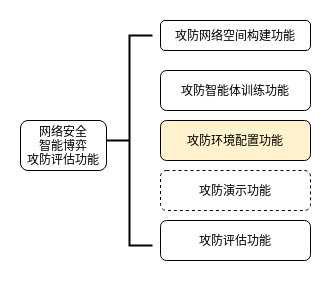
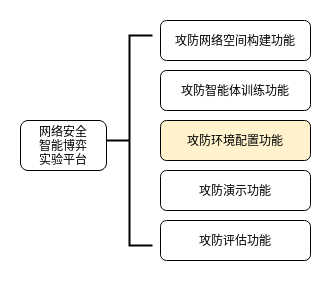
(236, 36) -> (236, 41)
(63, 132) -> (63, 132)
(236, 191) -> (236, 191)
